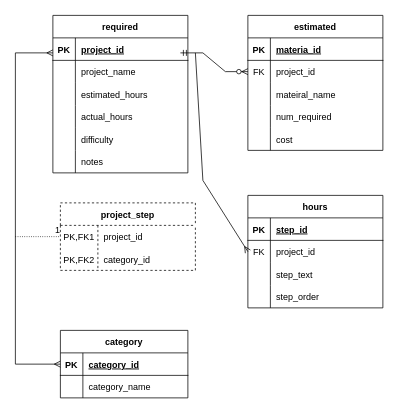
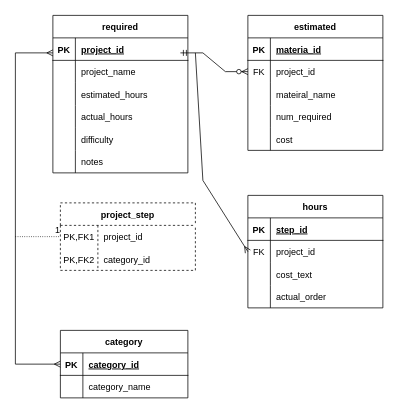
(299, 275) -> (299, 275)
(301, 297) -> (305, 297)
